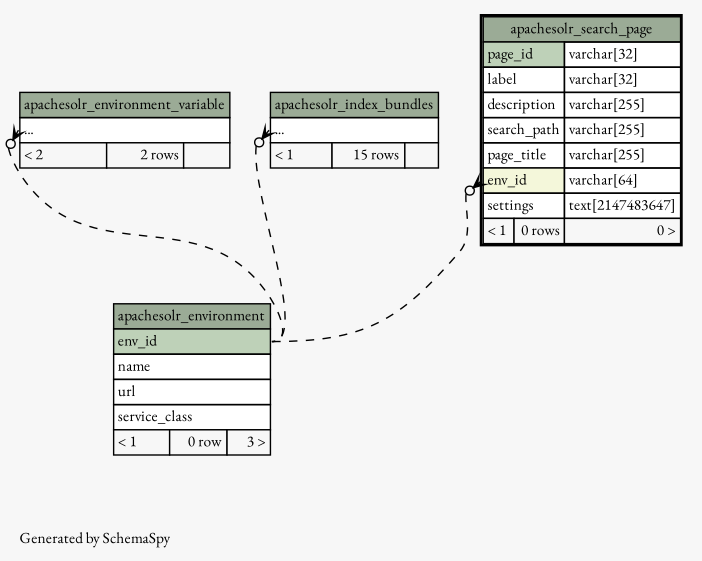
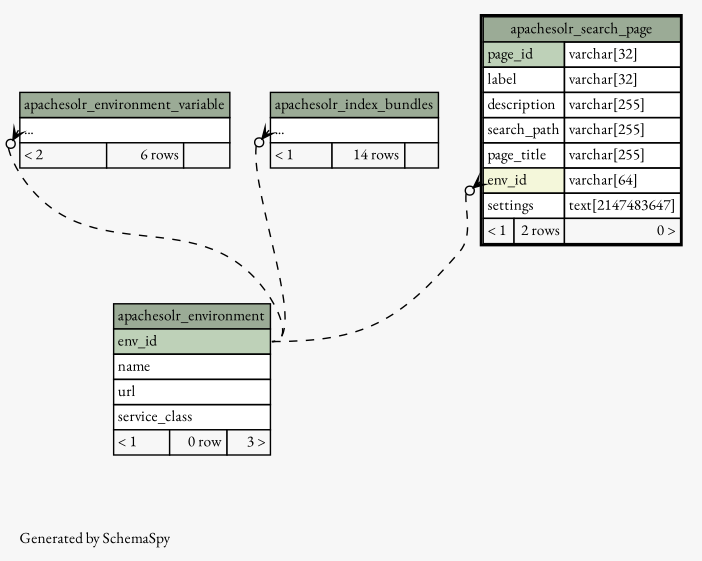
(160, 155) -> (160, 155)
(377, 155) -> (377, 155)
(541, 230) -> (541, 230)
